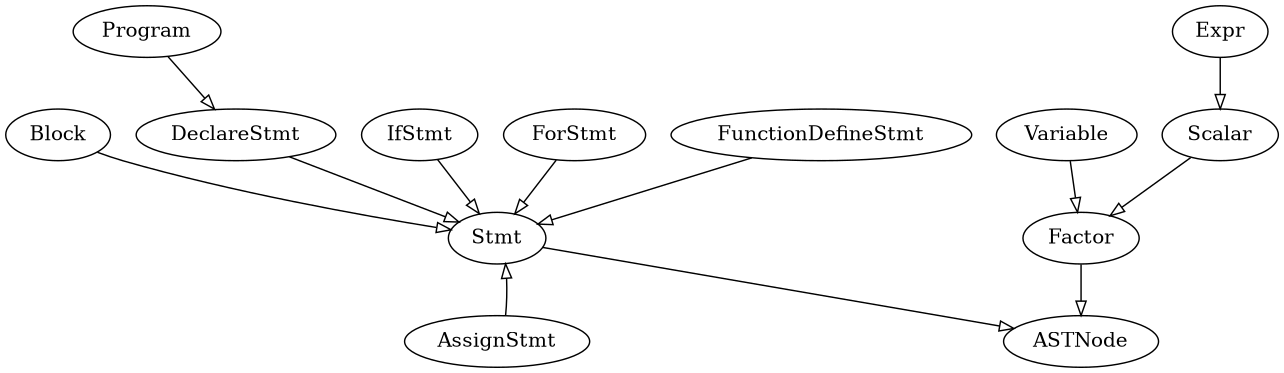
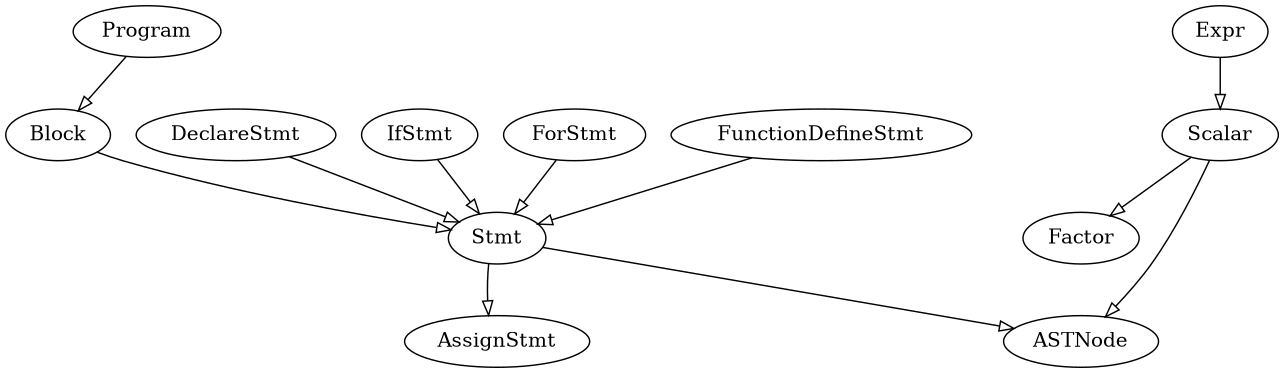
(186, 77) -> (107, 78)
(1067, 135) -> none
(1081, 283) -> (1169, 237)
(507, 297) -> (488, 282)
